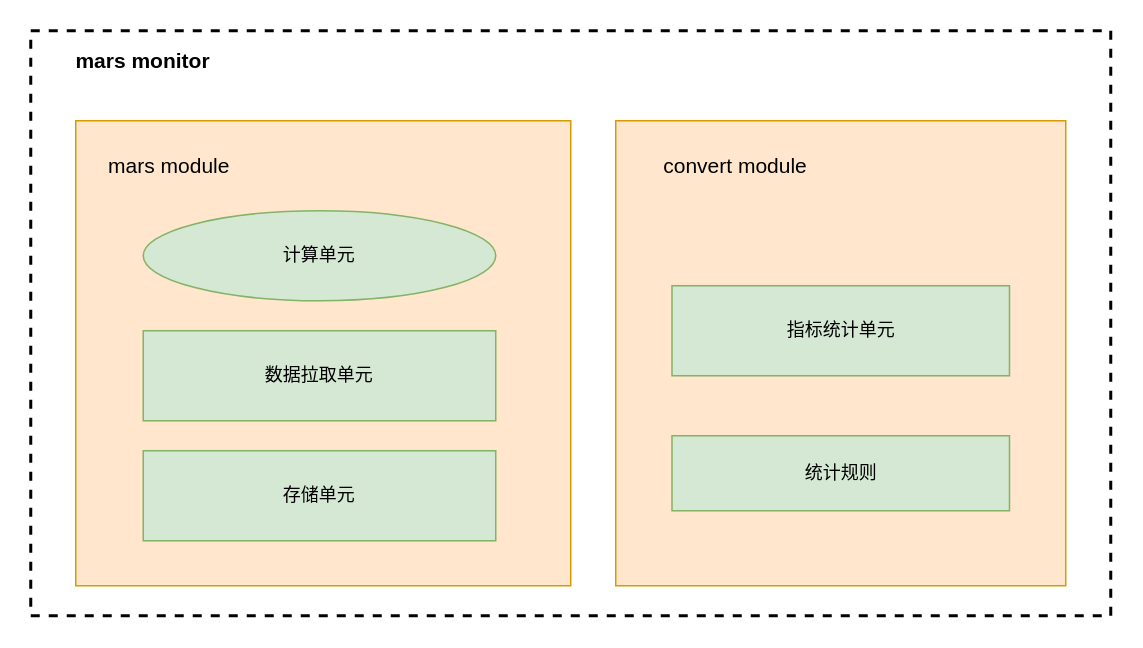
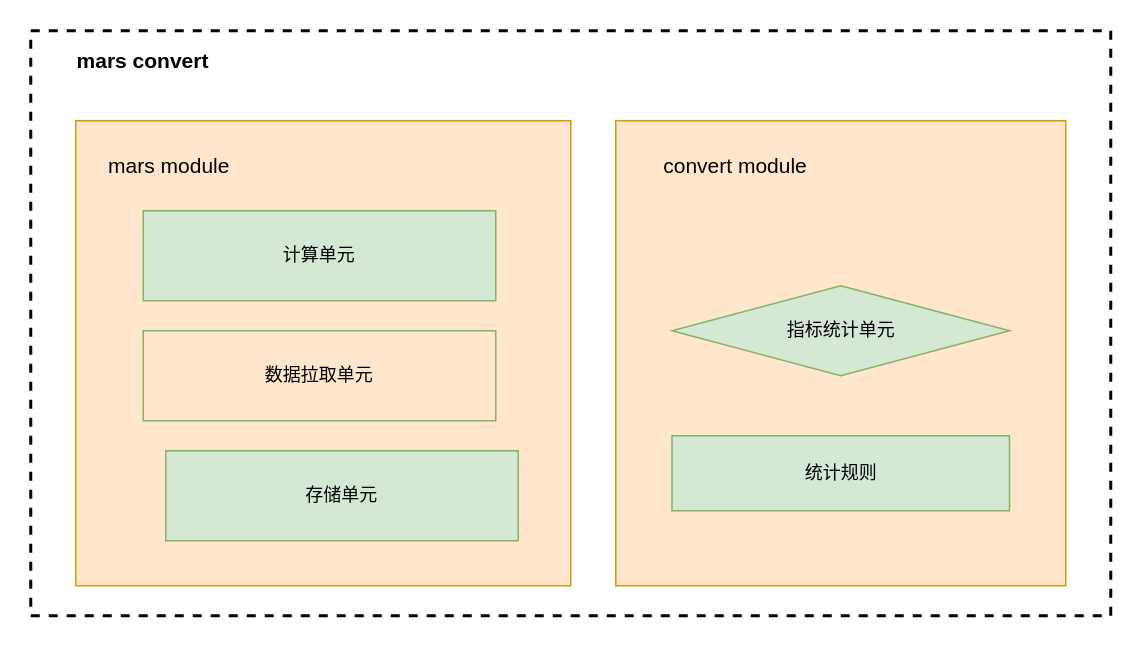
(143, 61) -> (143, 61)
(320, 256) -> (320, 256)
(841, 331) -> (841, 331)
(320, 376) -> (320, 376)
(320, 496) -> (342, 496)
